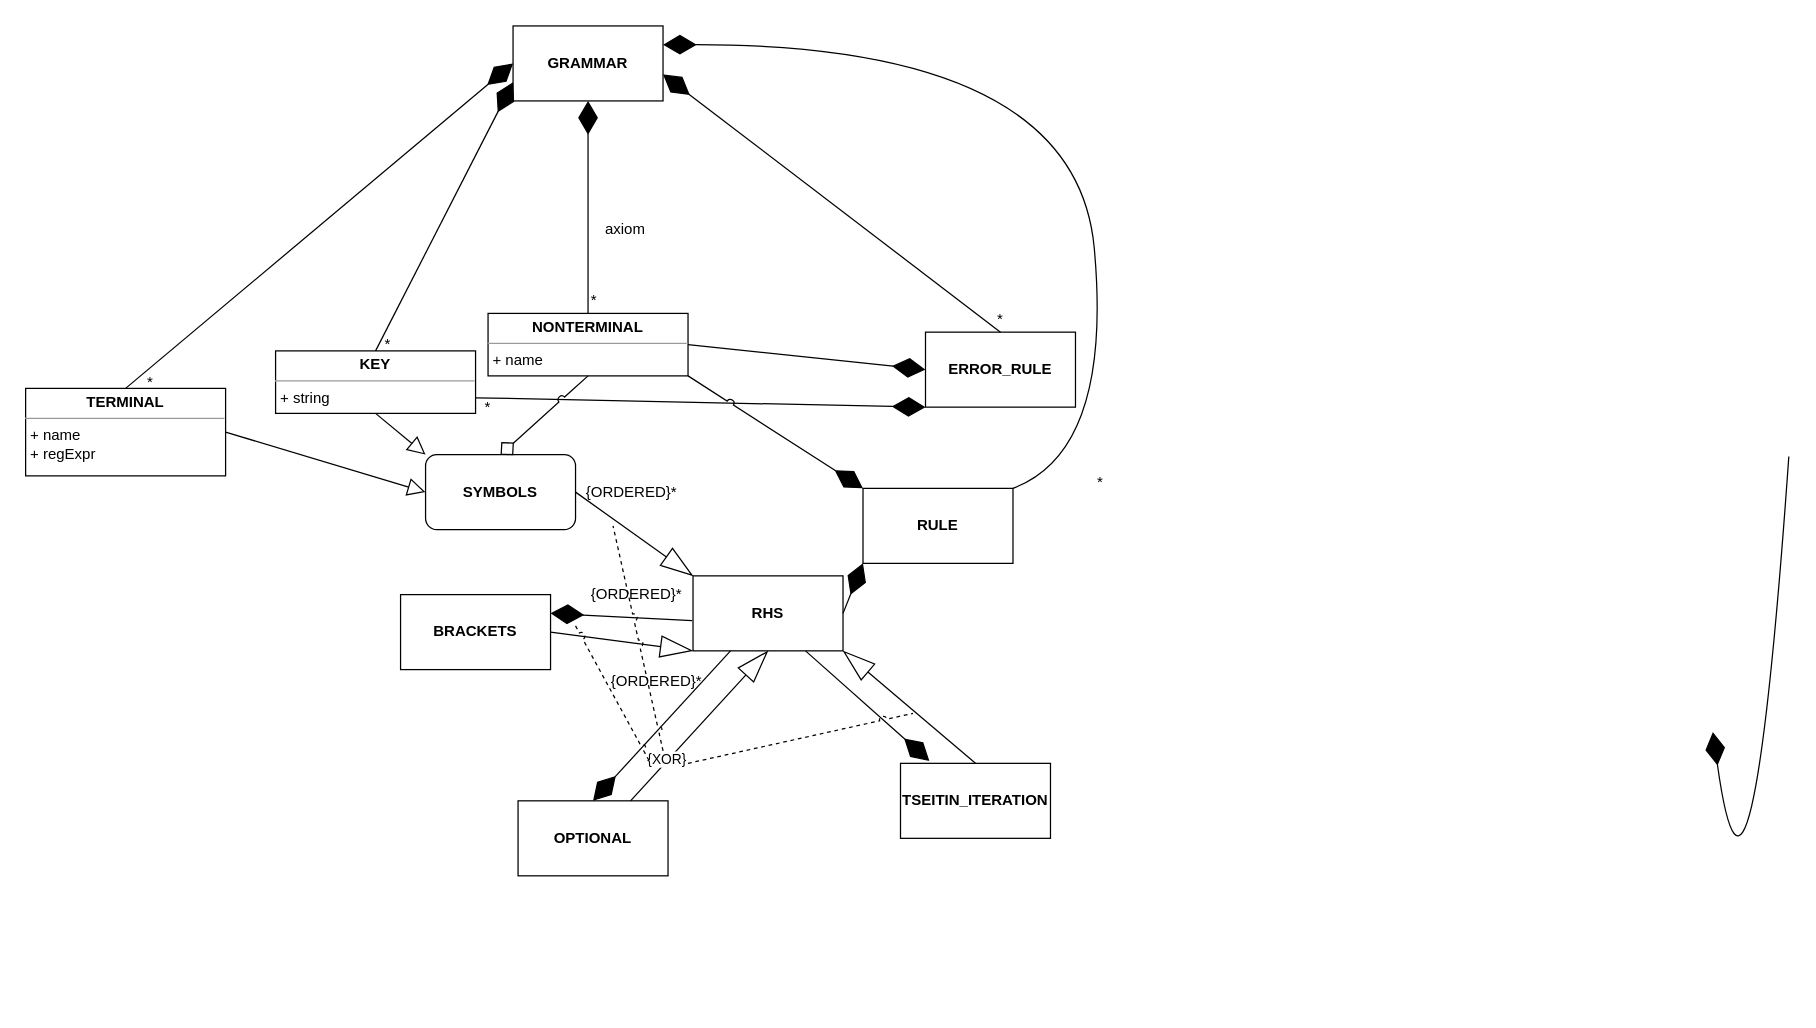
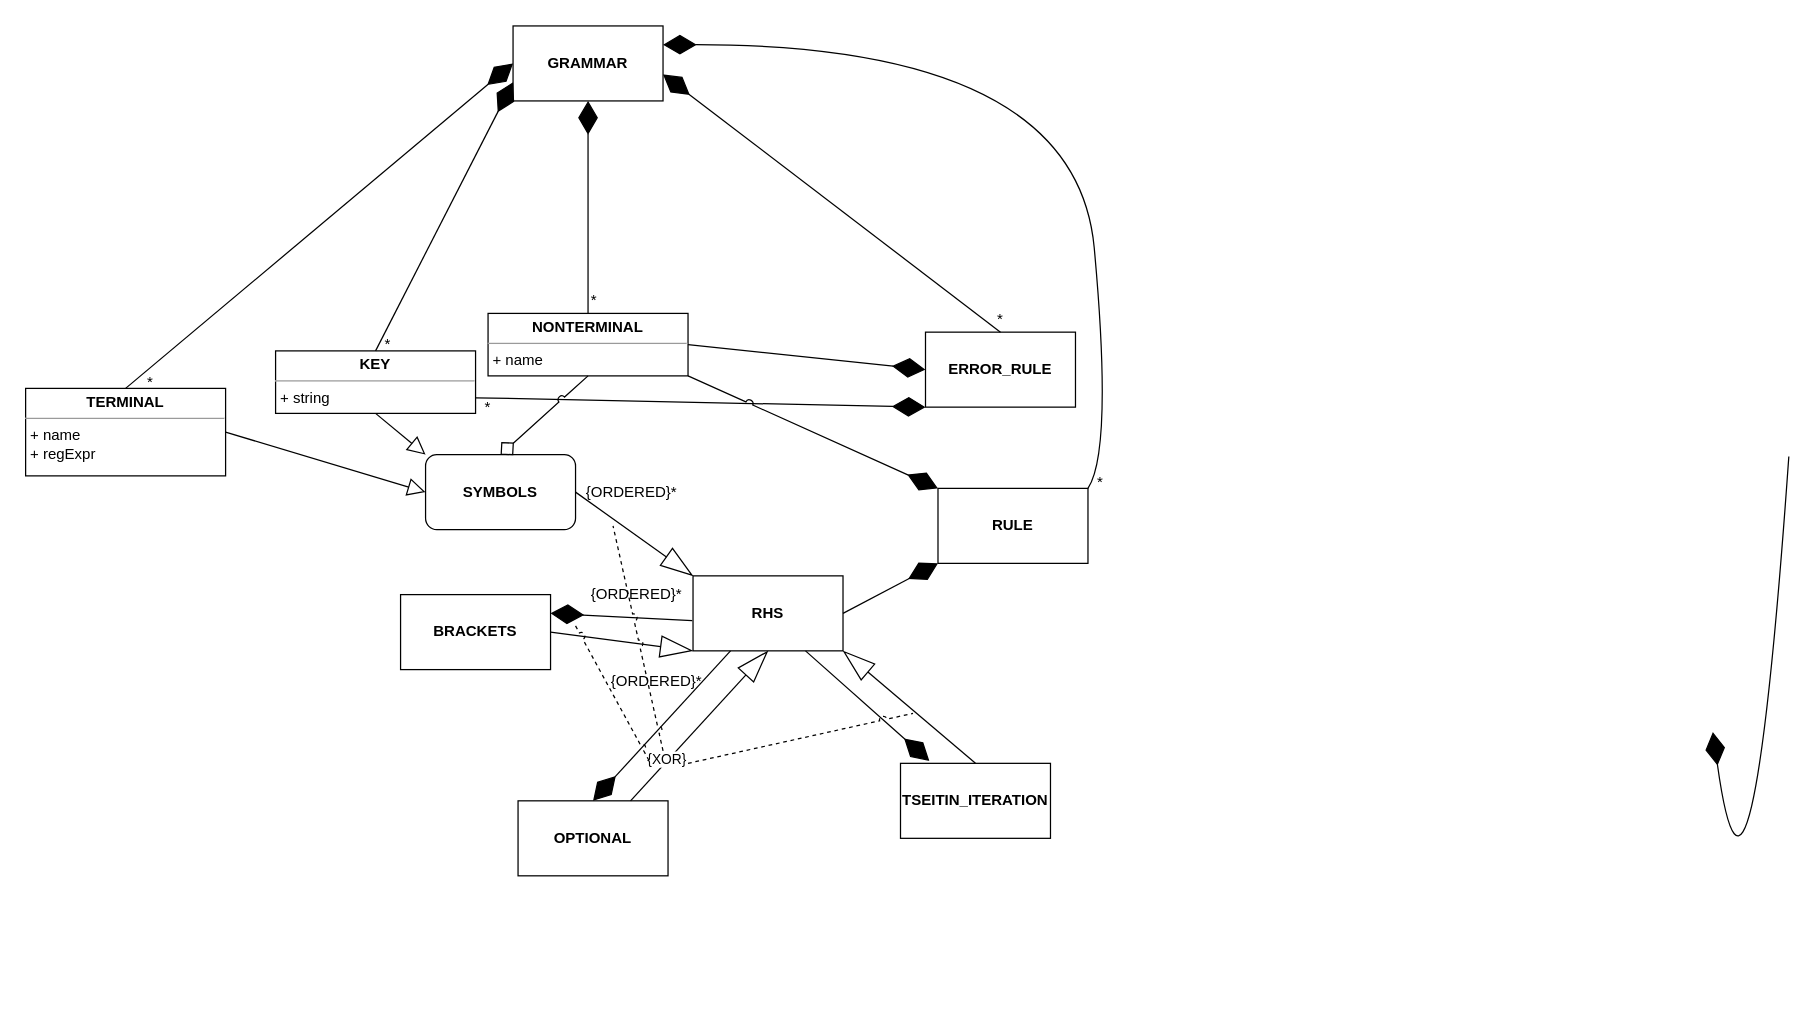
(626, 229) -> none
(938, 526) -> (1013, 526)
